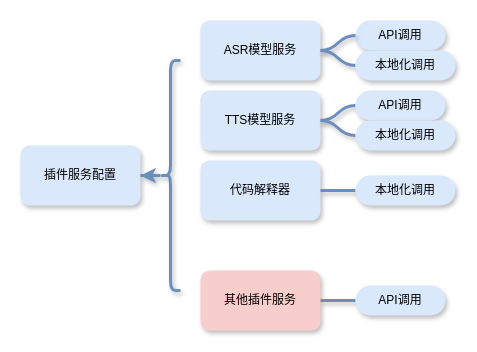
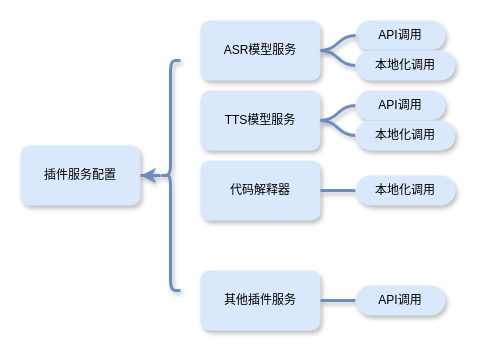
(261, 271) -> (261, 271)
(261, 301) -> (261, 301)
